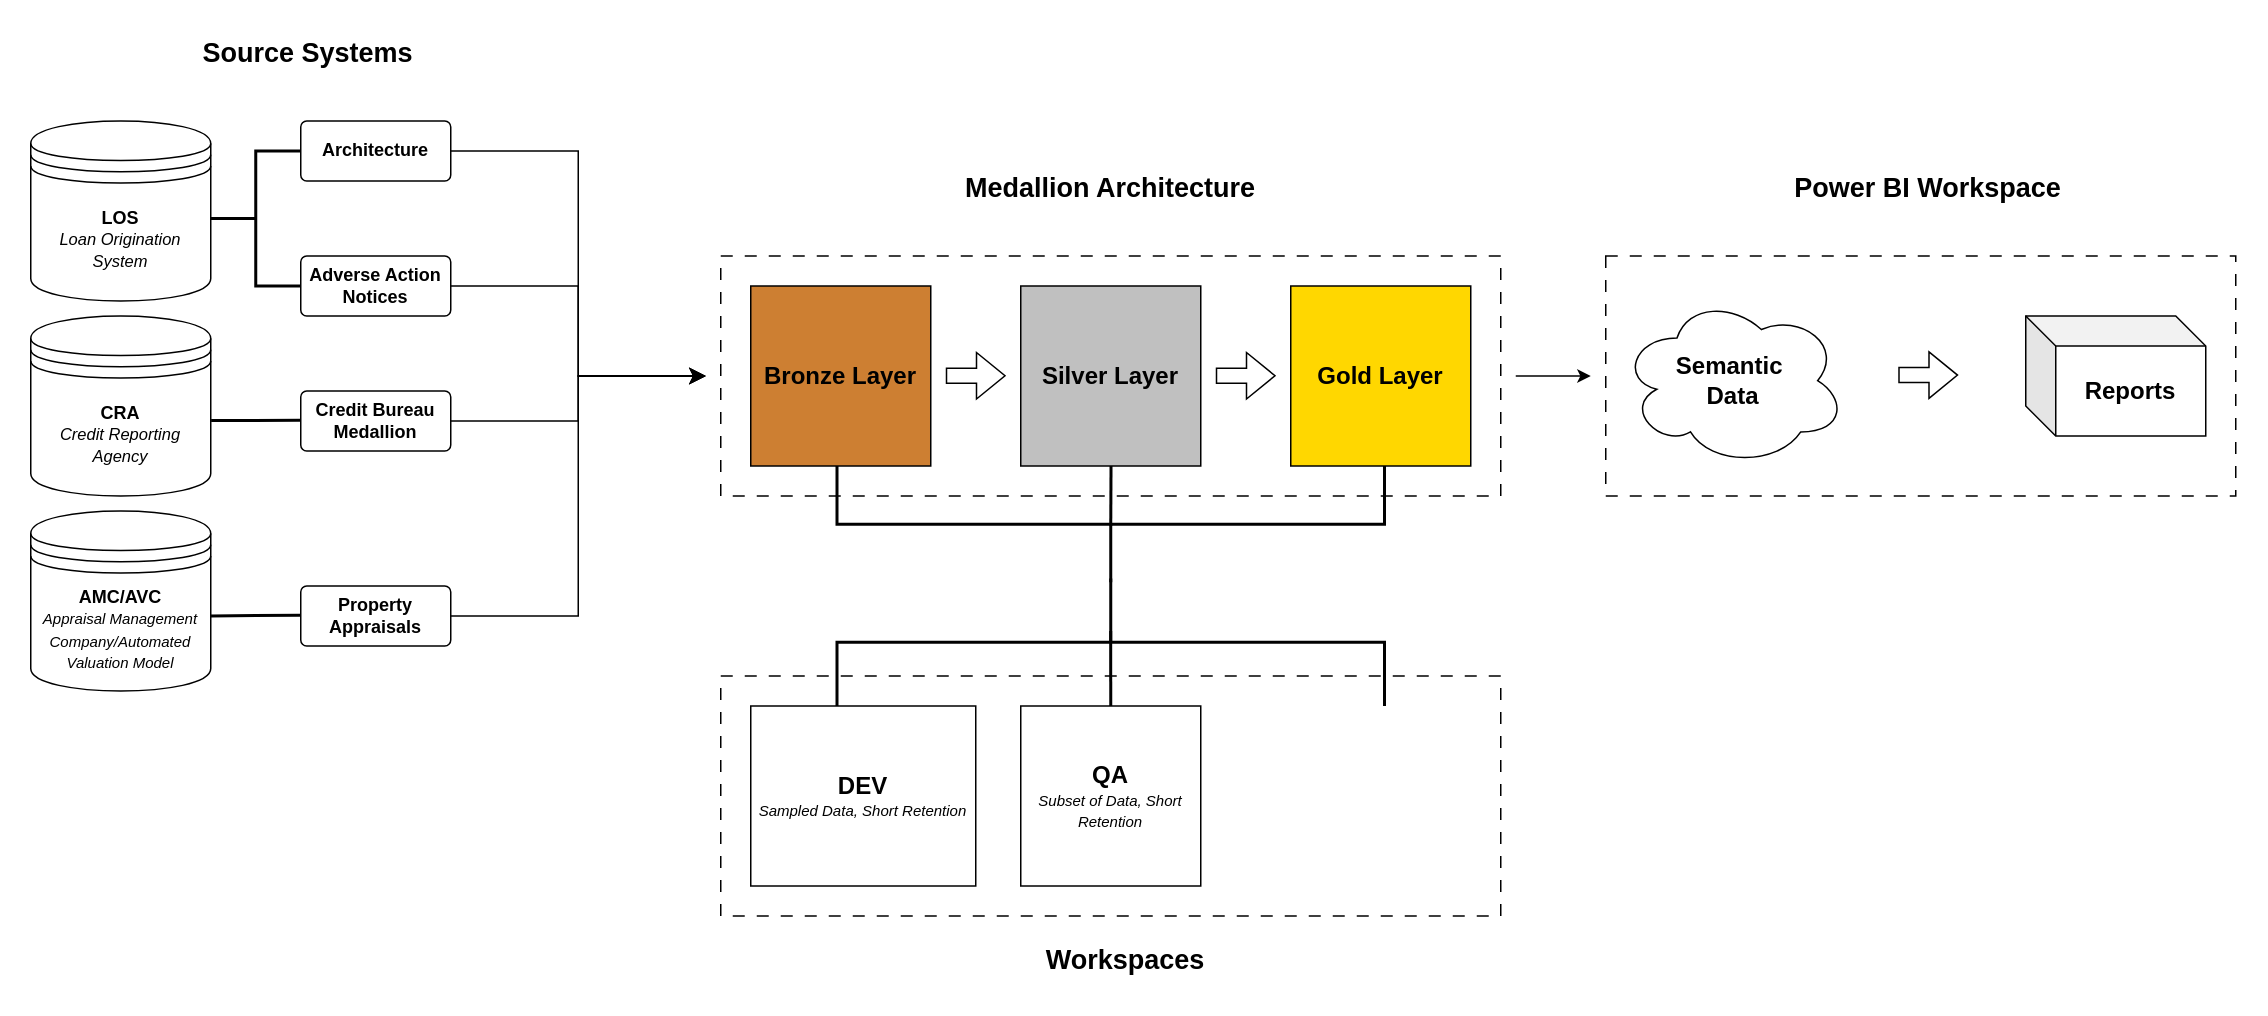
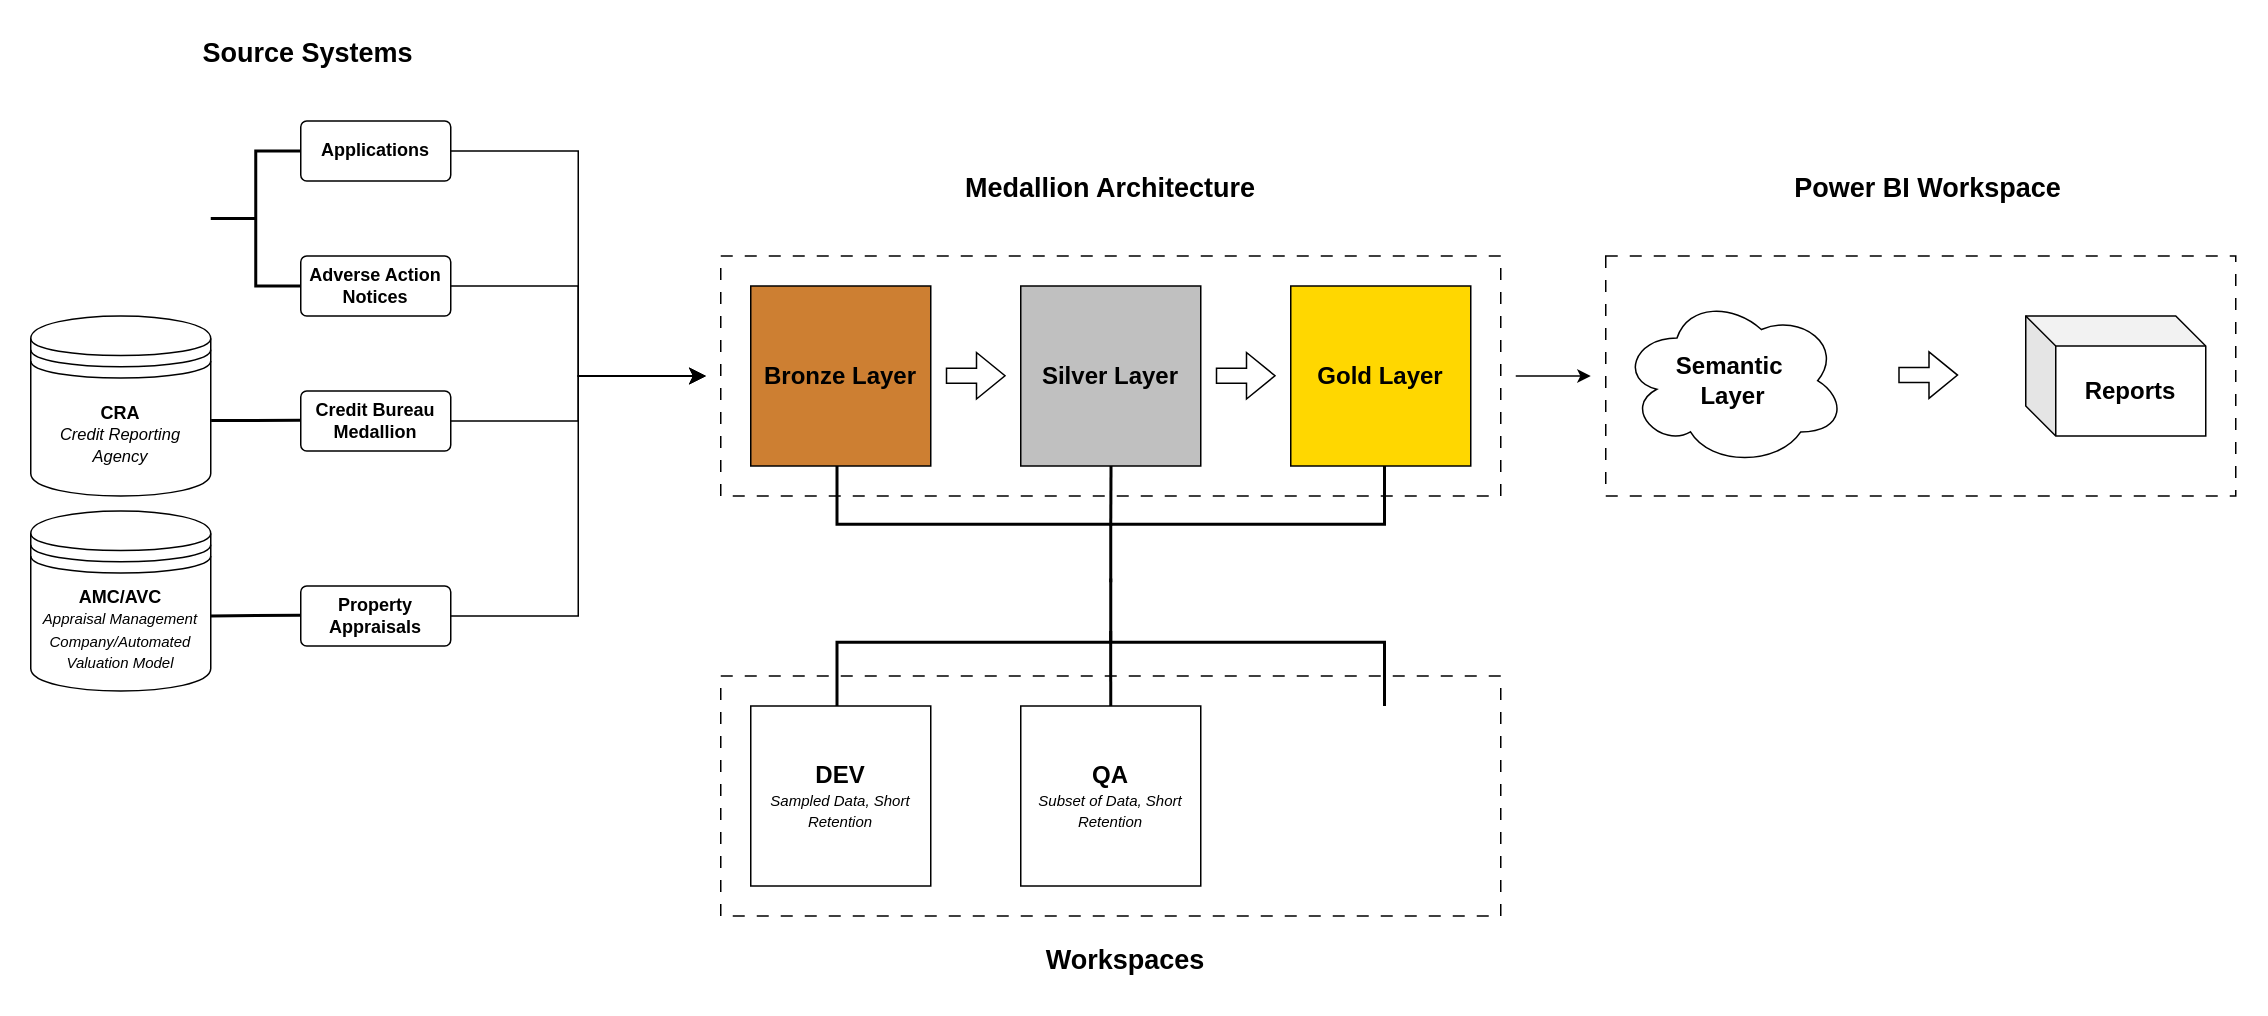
(376, 151) -> (376, 151)
(121, 211) -> none
(1733, 380) -> (1733, 380)
(863, 796) -> (841, 796)
